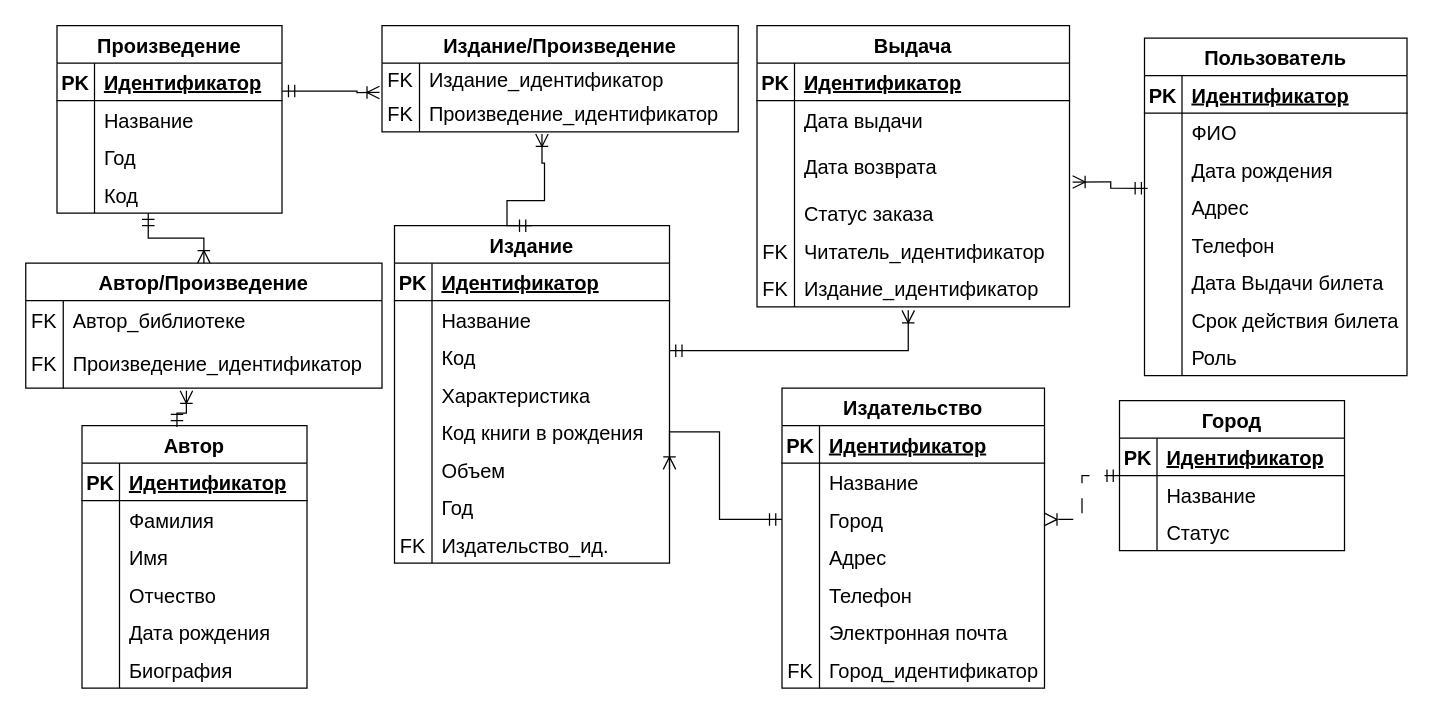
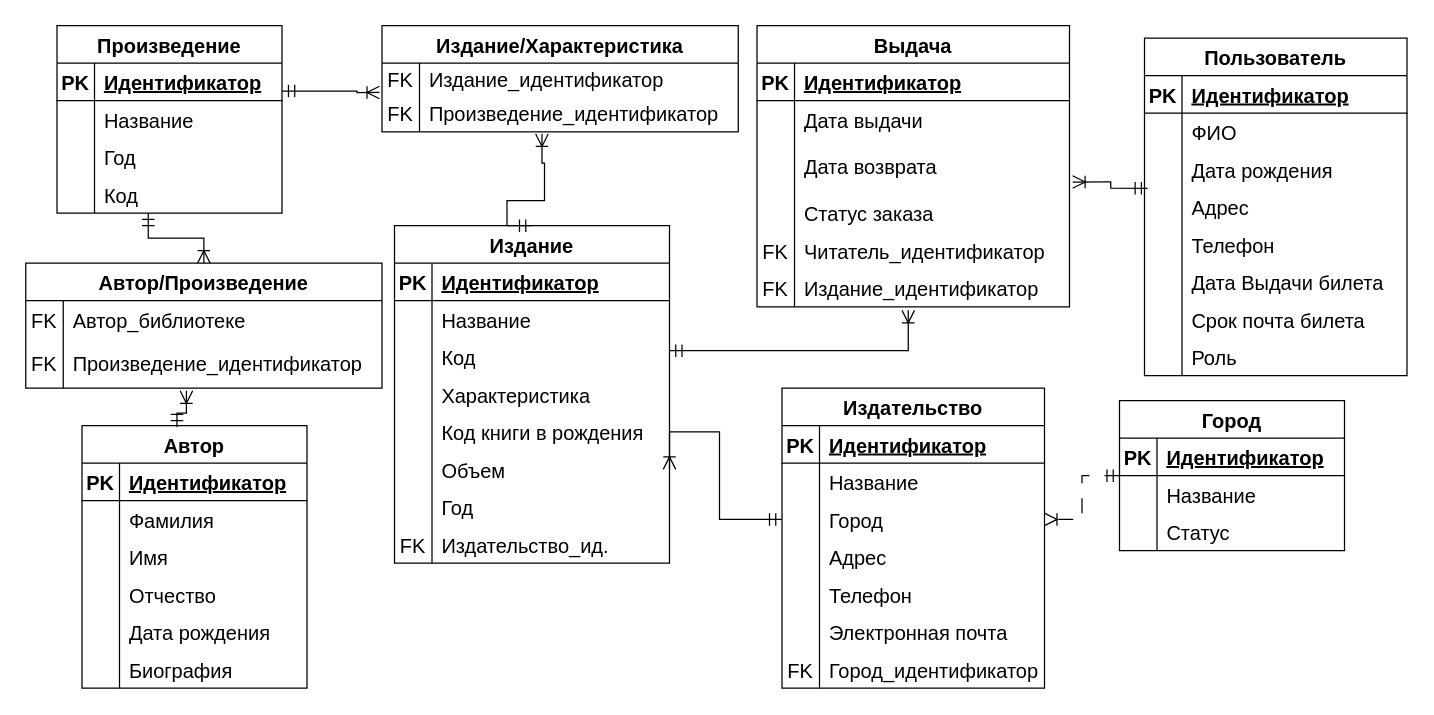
(559, 46) -> (559, 46)
(1298, 321) -> (1281, 321)
